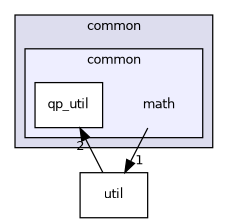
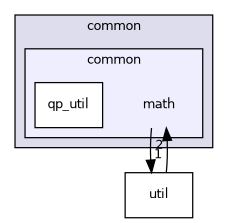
(94, 156) -> (167, 157)
